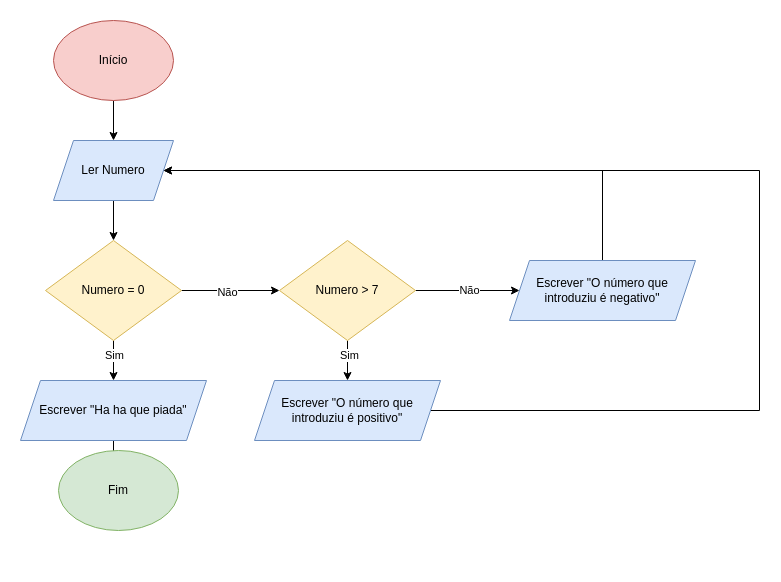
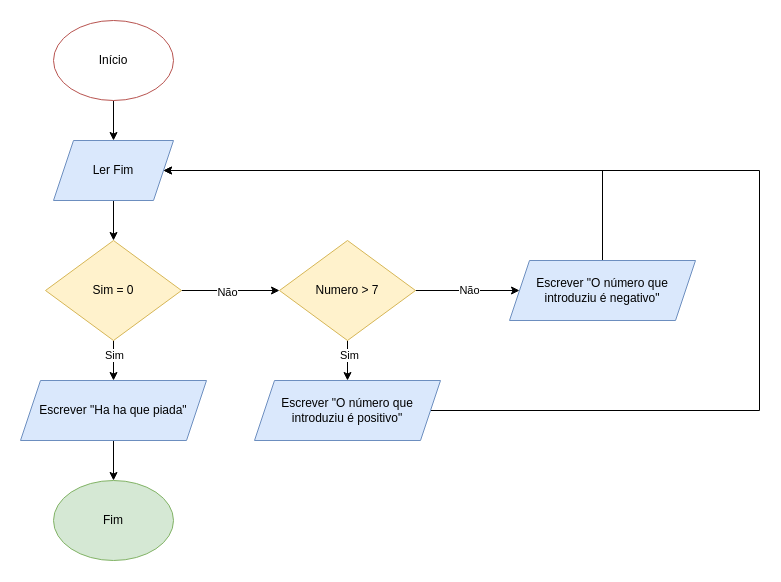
(114, 61) -> (114, 61)
(114, 171) -> (114, 171)
(114, 291) -> (114, 291)
(119, 491) -> (114, 521)
